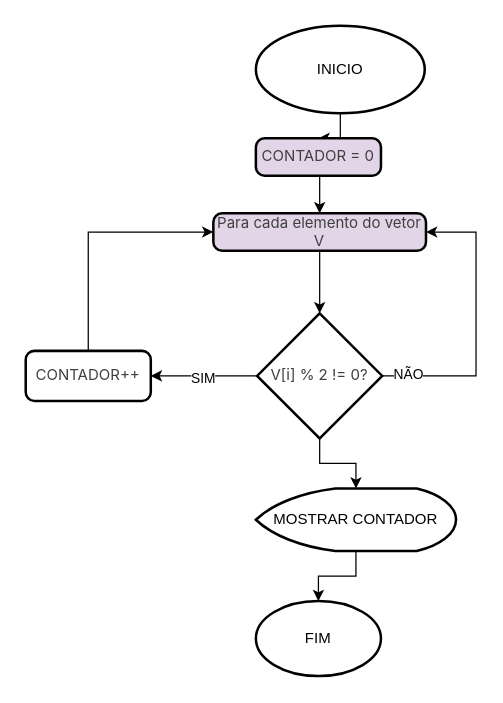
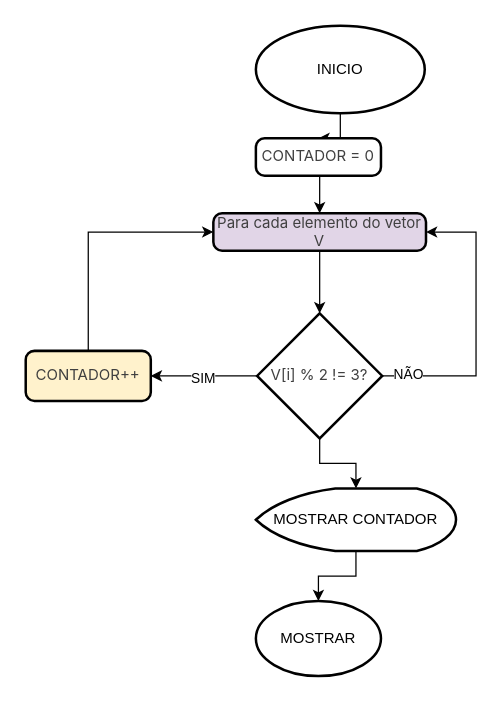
(318, 157) -> (318, 157)
(88, 376) -> (88, 376)
(319, 376) -> (319, 376)
(318, 638) -> (318, 638)
